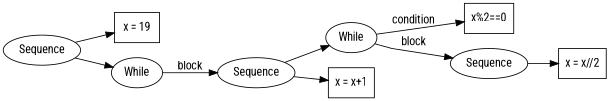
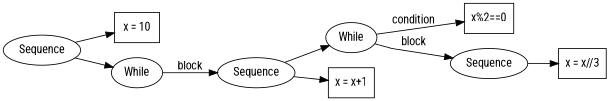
(137, 28) -> (137, 28)
(582, 64) -> (582, 64)
